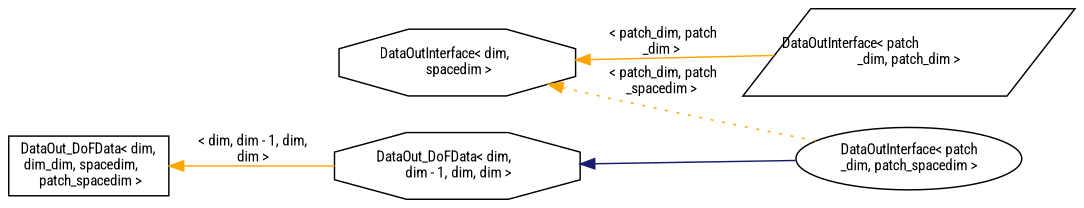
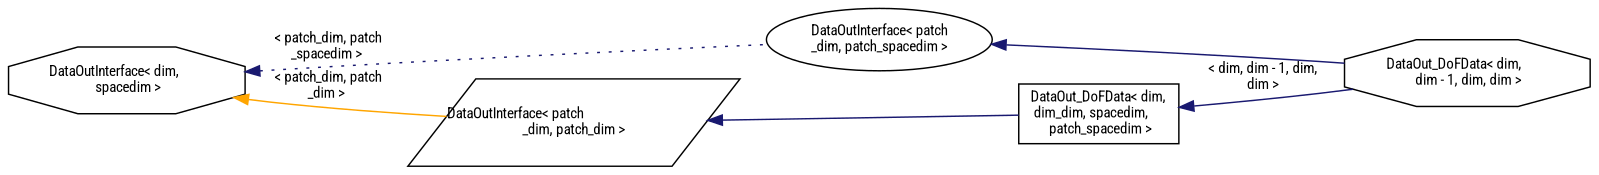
(689, 115) -> (513, 57)
none -> (871, 118)
(695, 162) -> (1176, 53)
(259, 166) -> (1274, 98)
